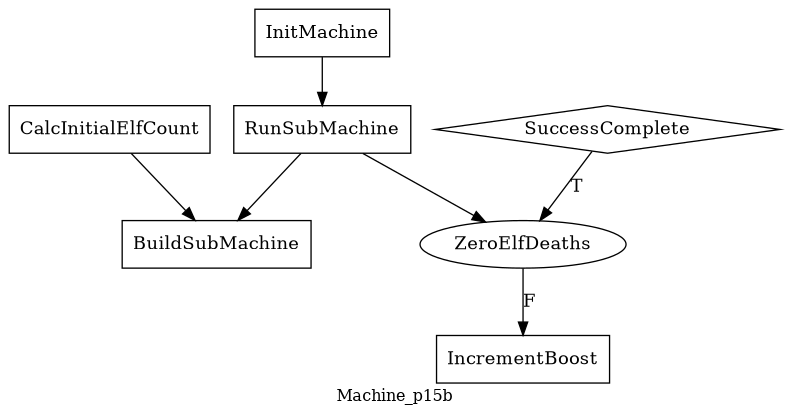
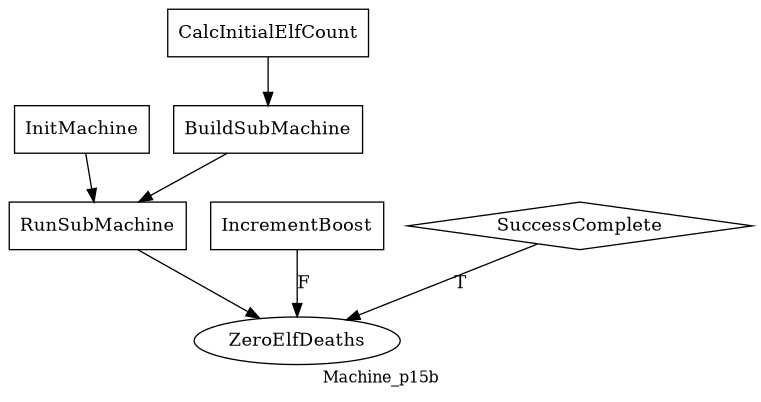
(274, 182) -> (189, 174)
(523, 295) -> (297, 277)
